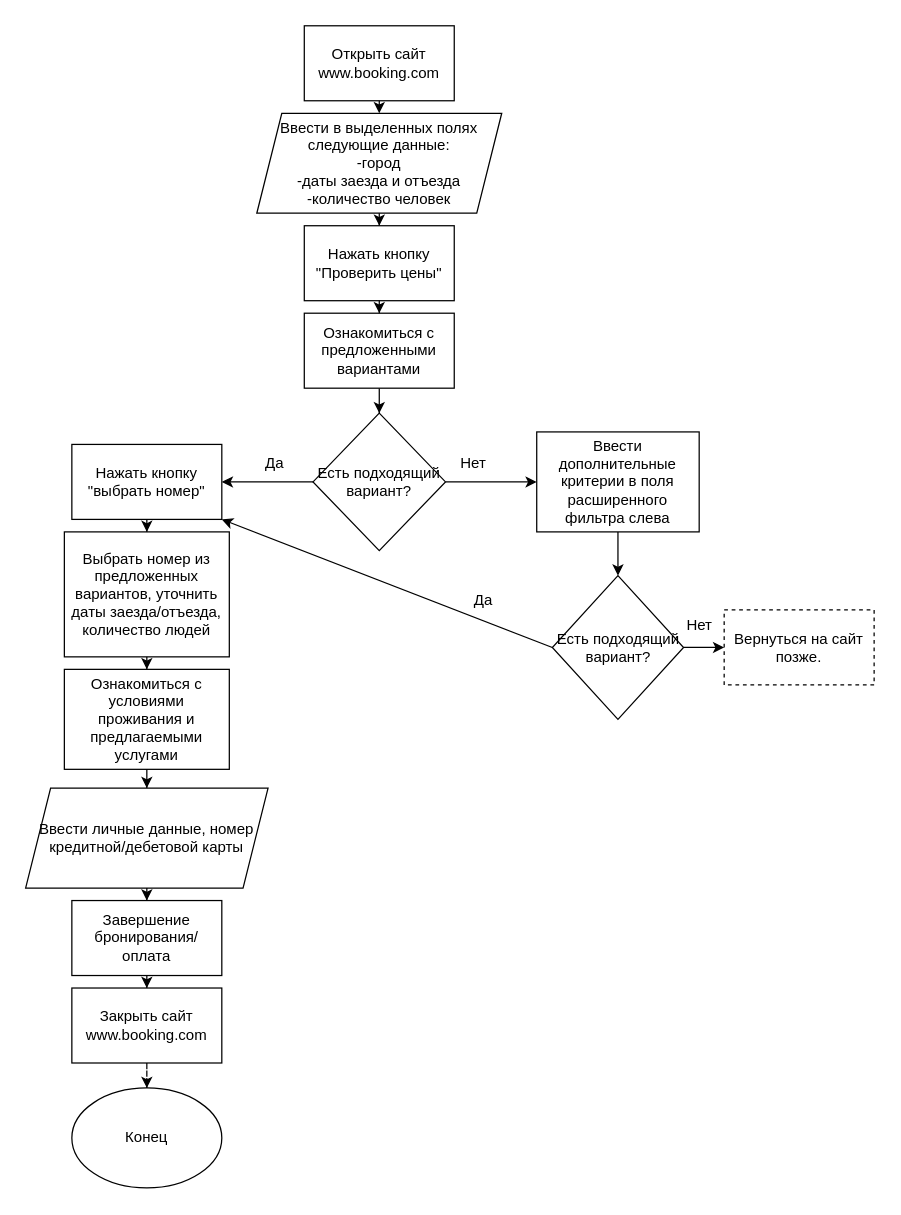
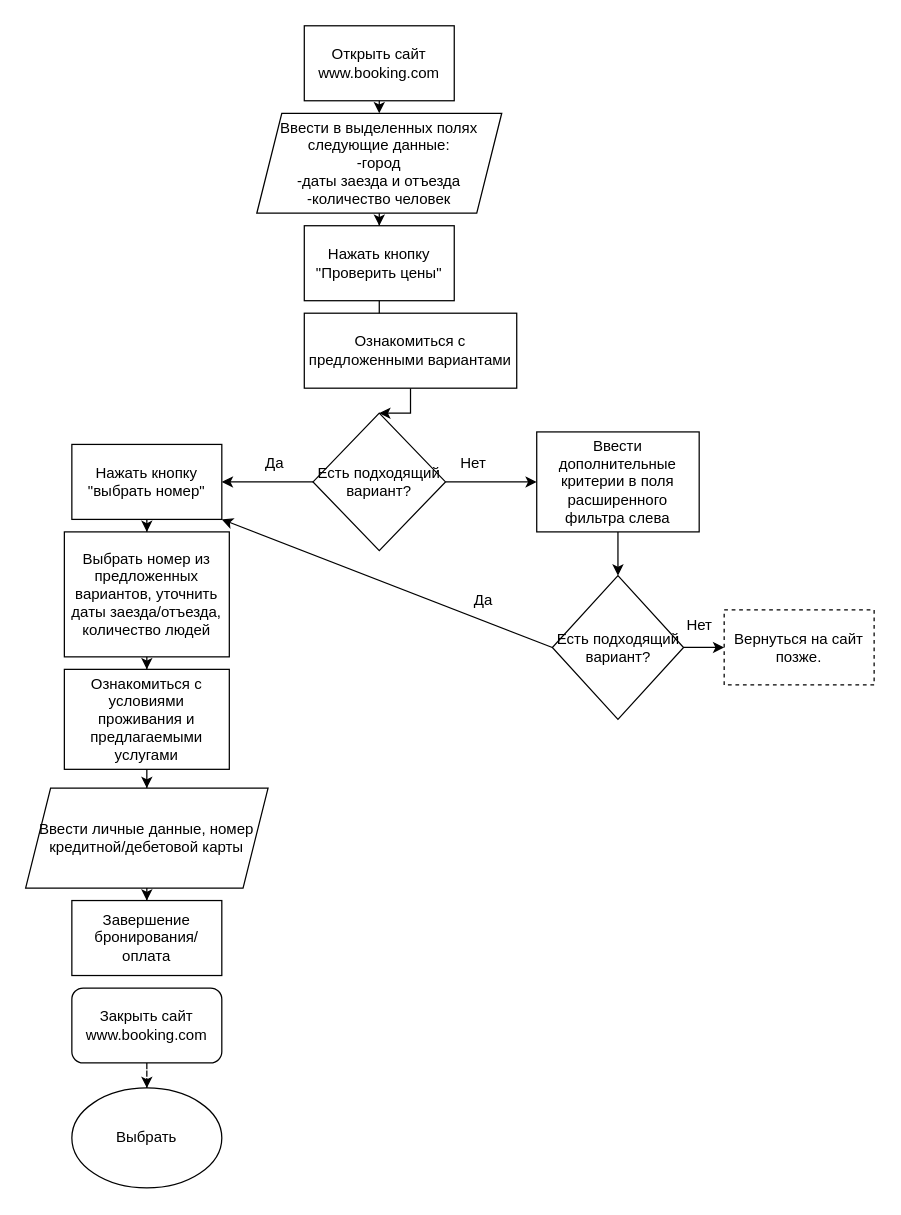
(379, 351) -> (411, 351)
(147, 981) -> none
(147, 1026) -> (147, 1026)
(147, 1138) -> (147, 1138)
